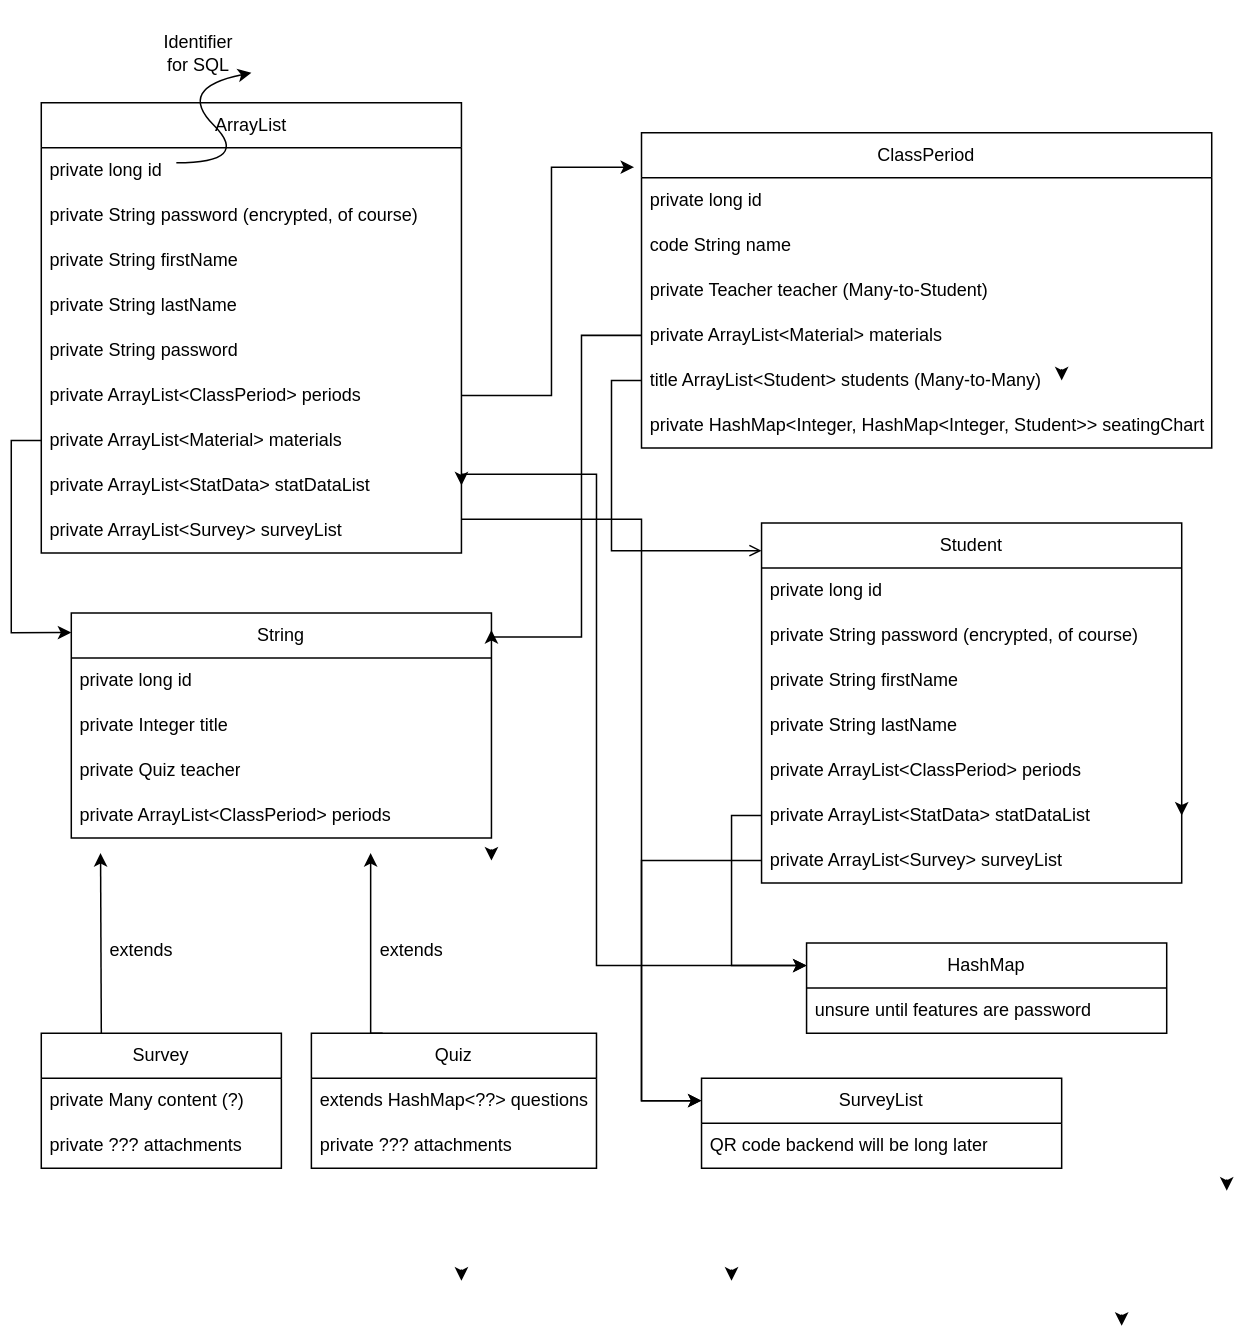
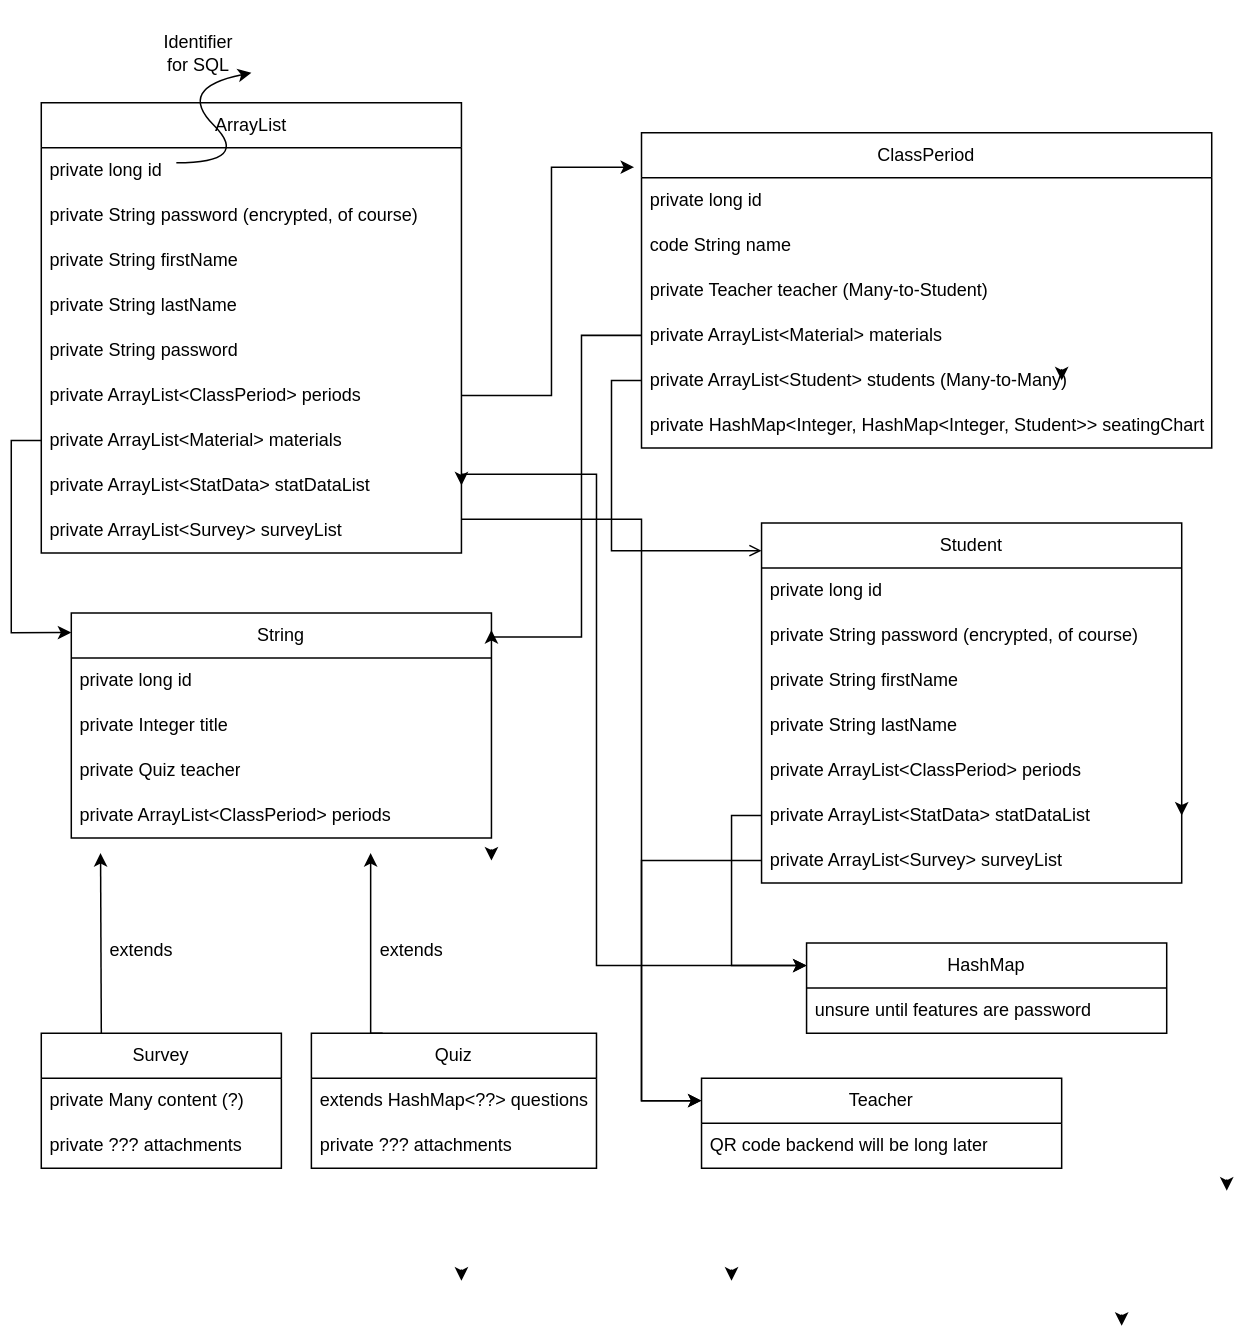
(878, 380) -> (891, 380)
(881, 1100) -> (881, 1100)
